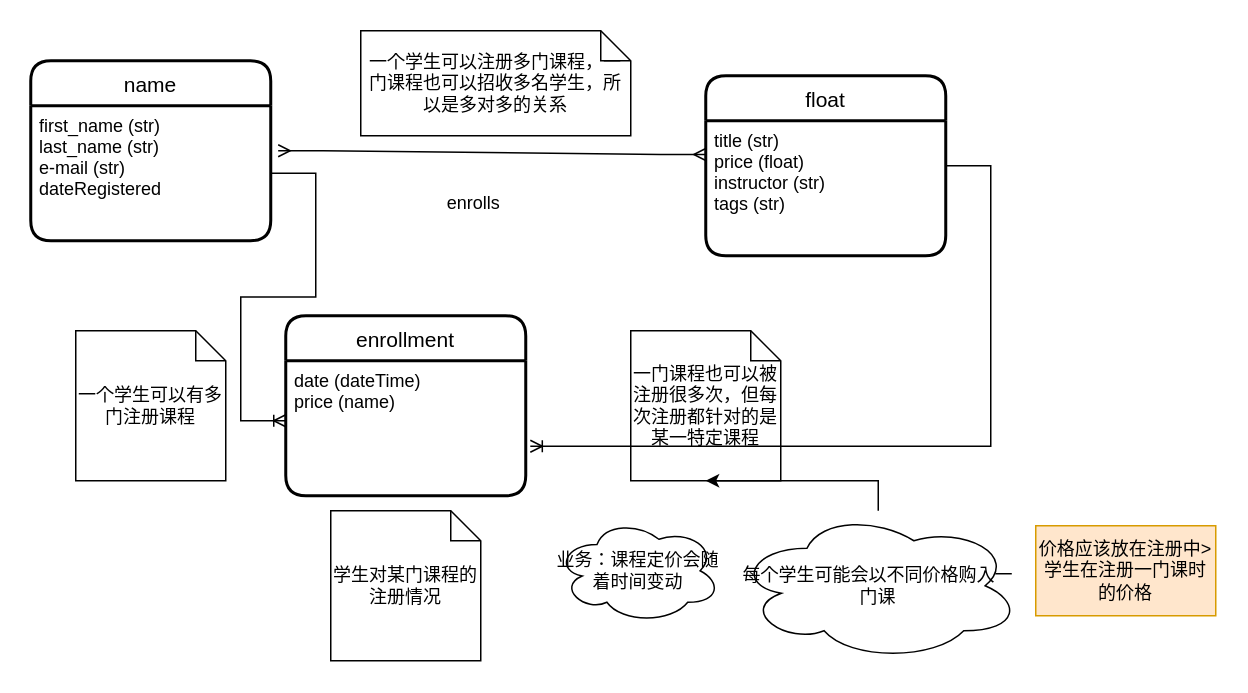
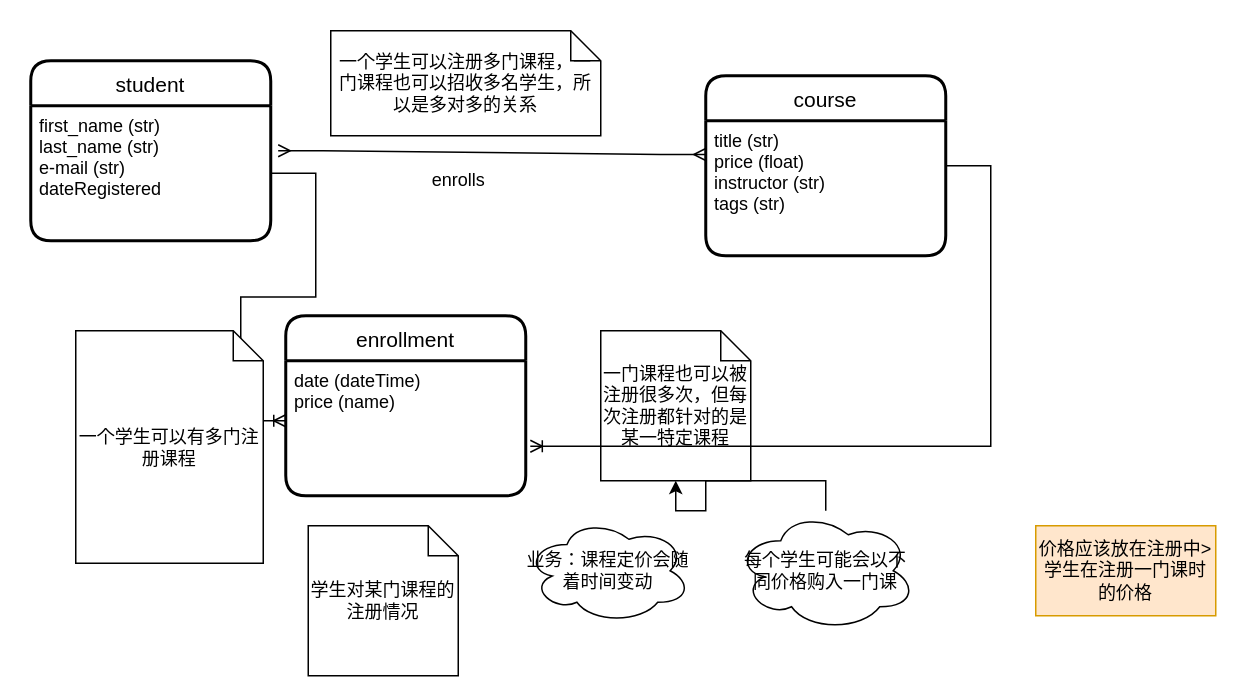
(496, 83) -> (466, 83)
(150, 85) -> (150, 85)
(825, 100) -> (825, 100)
(473, 203) -> (458, 181)
(151, 406) -> (170, 447)
(706, 406) -> (676, 406)
(638, 571) -> (608, 571)
(406, 586) -> (383, 601)
(878, 586) -> (826, 571)
